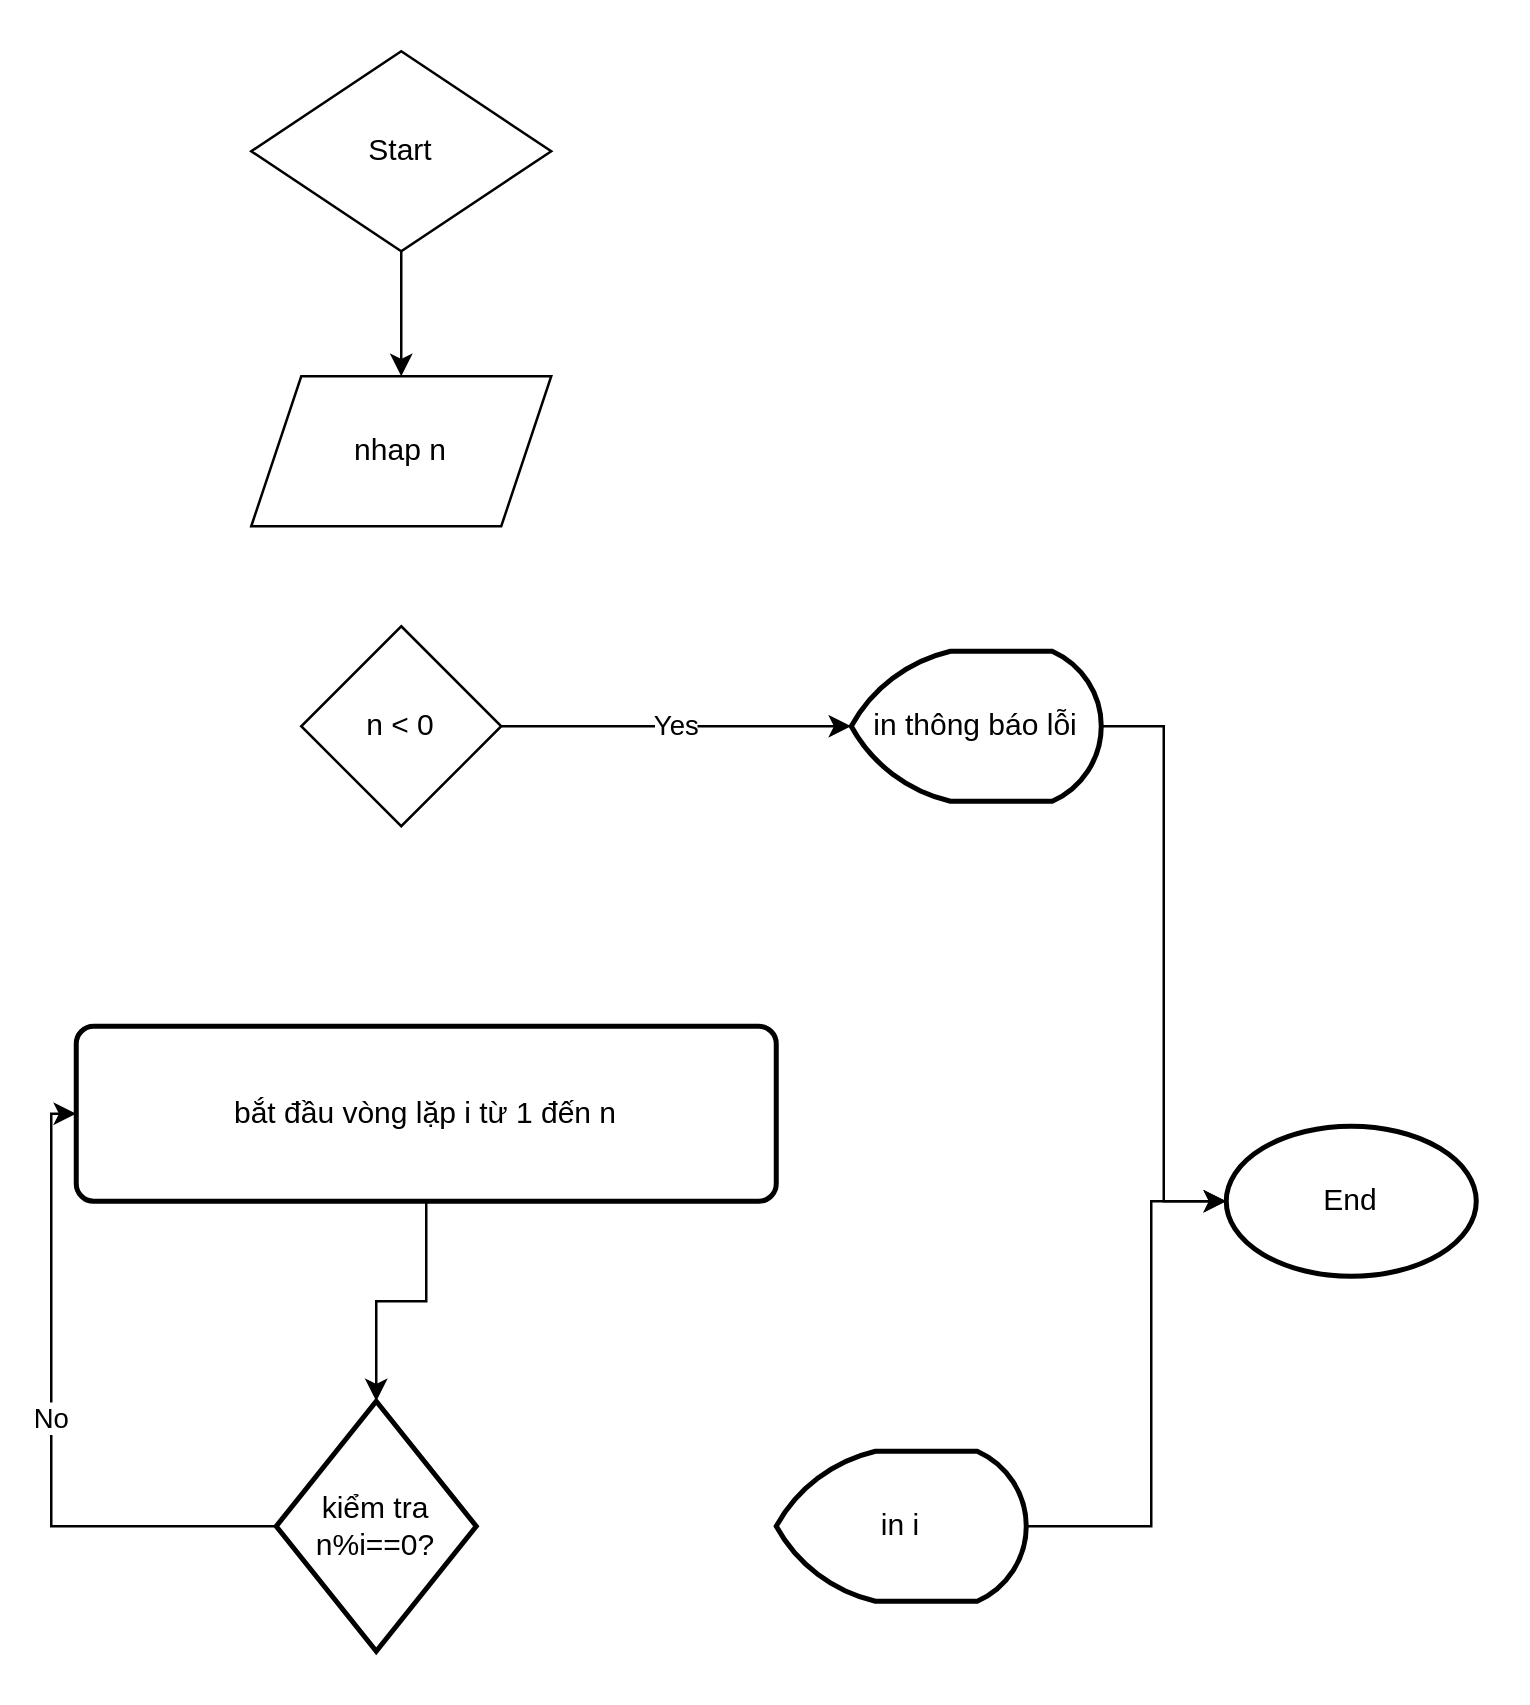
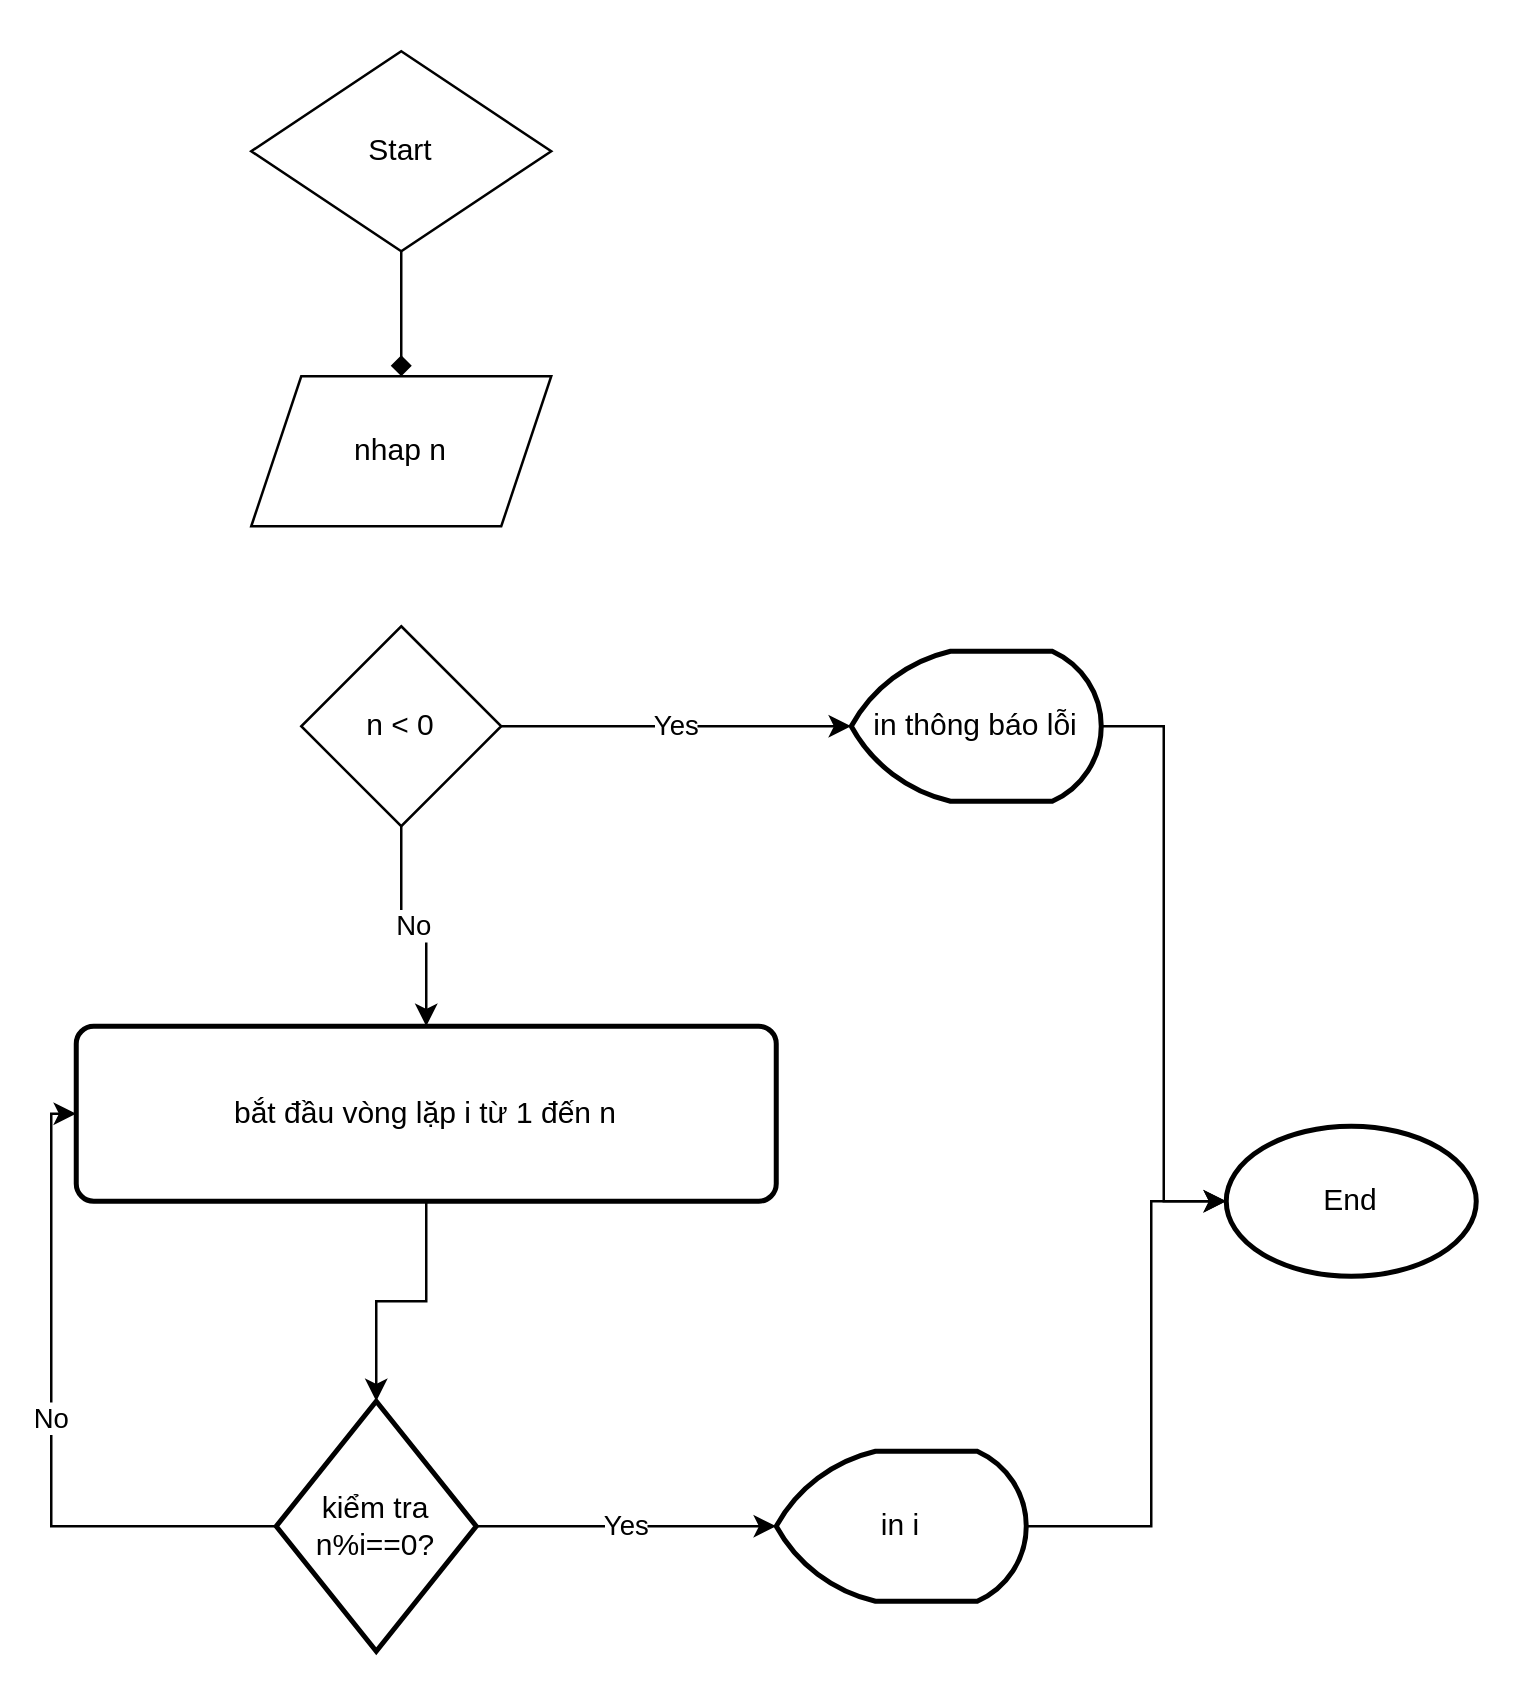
(401, 357) -> (401, 356)
none -> (405, 926)
none -> (617, 1526)
